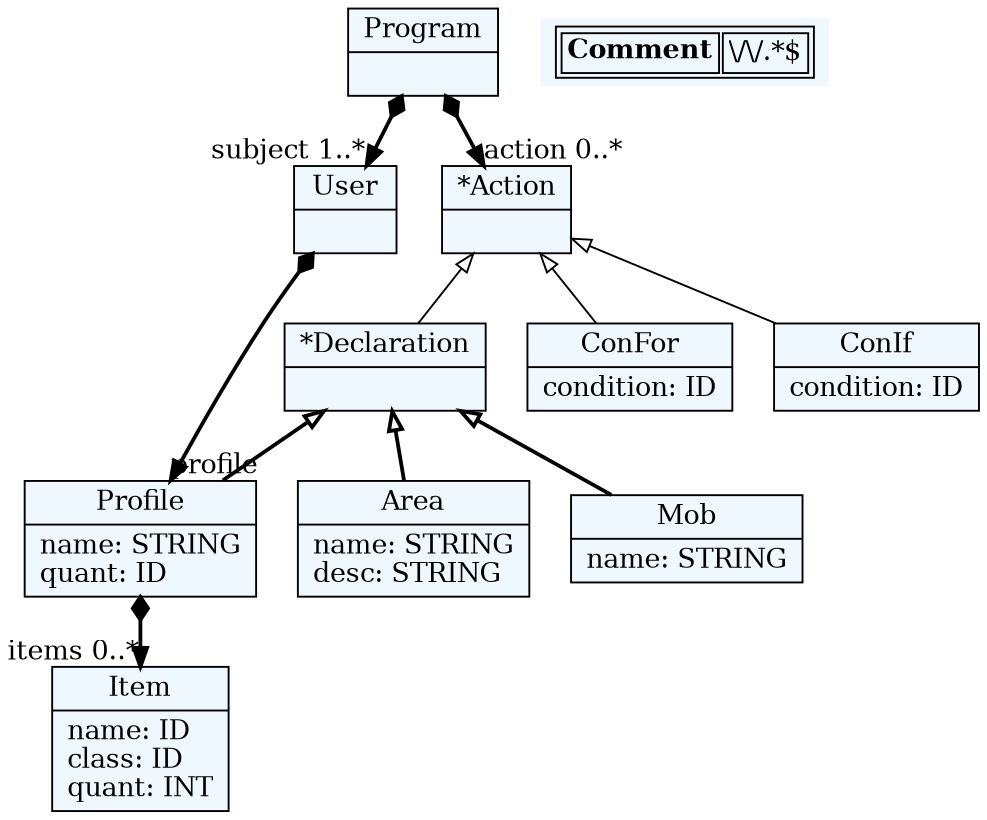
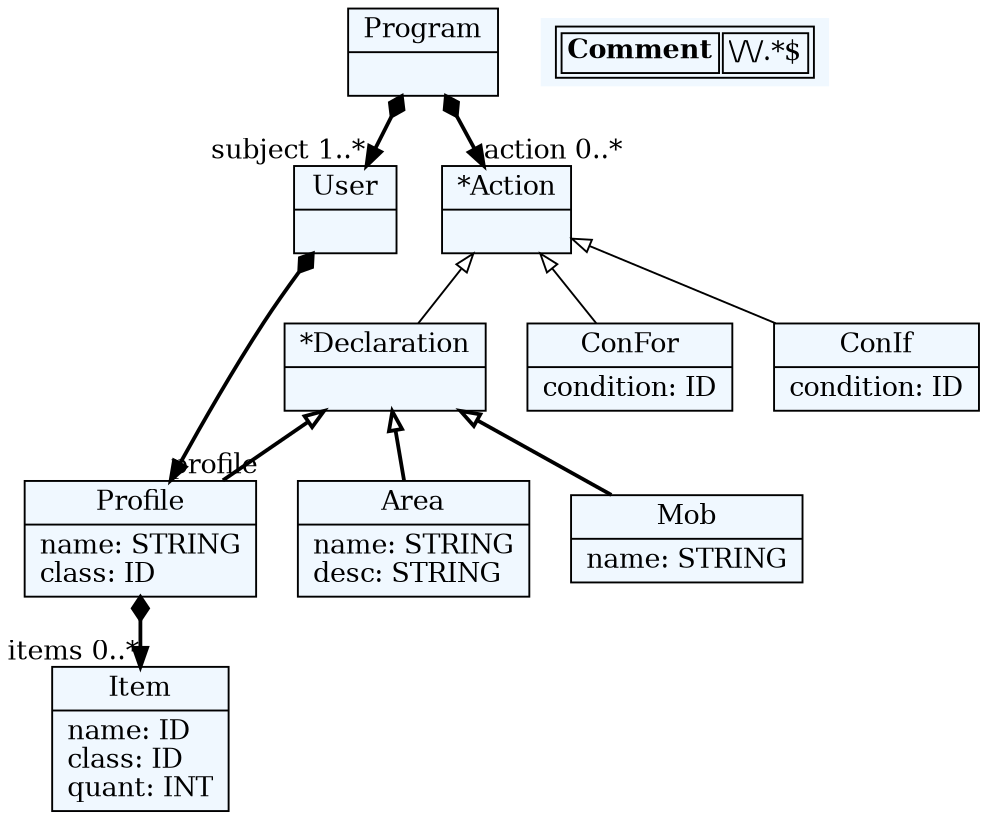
(103, 574) -> (98, 574)
